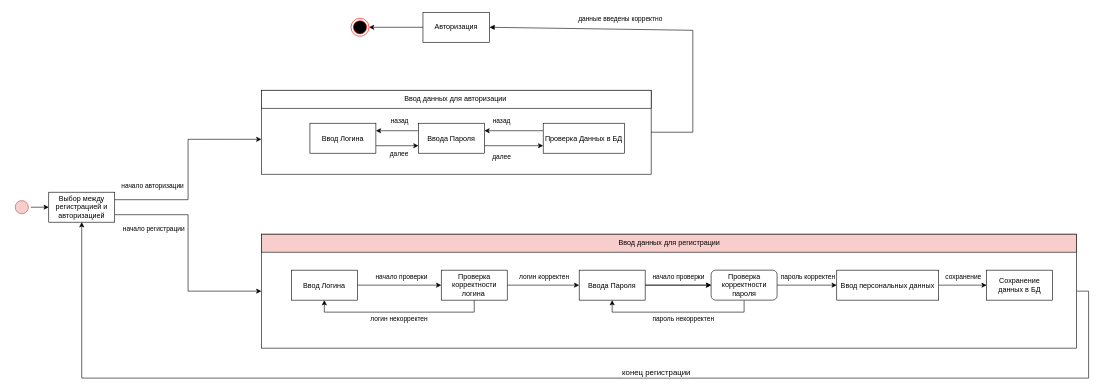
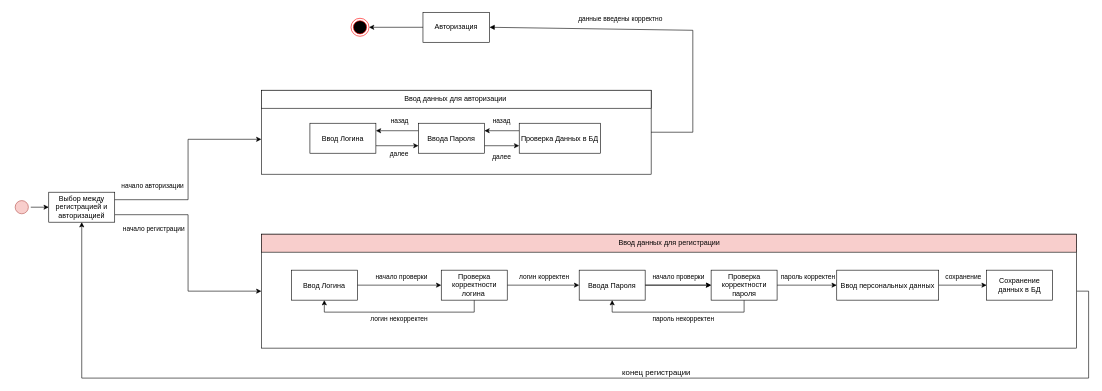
(584, 138) -> (560, 138)
(744, 285) -> (744, 285)
